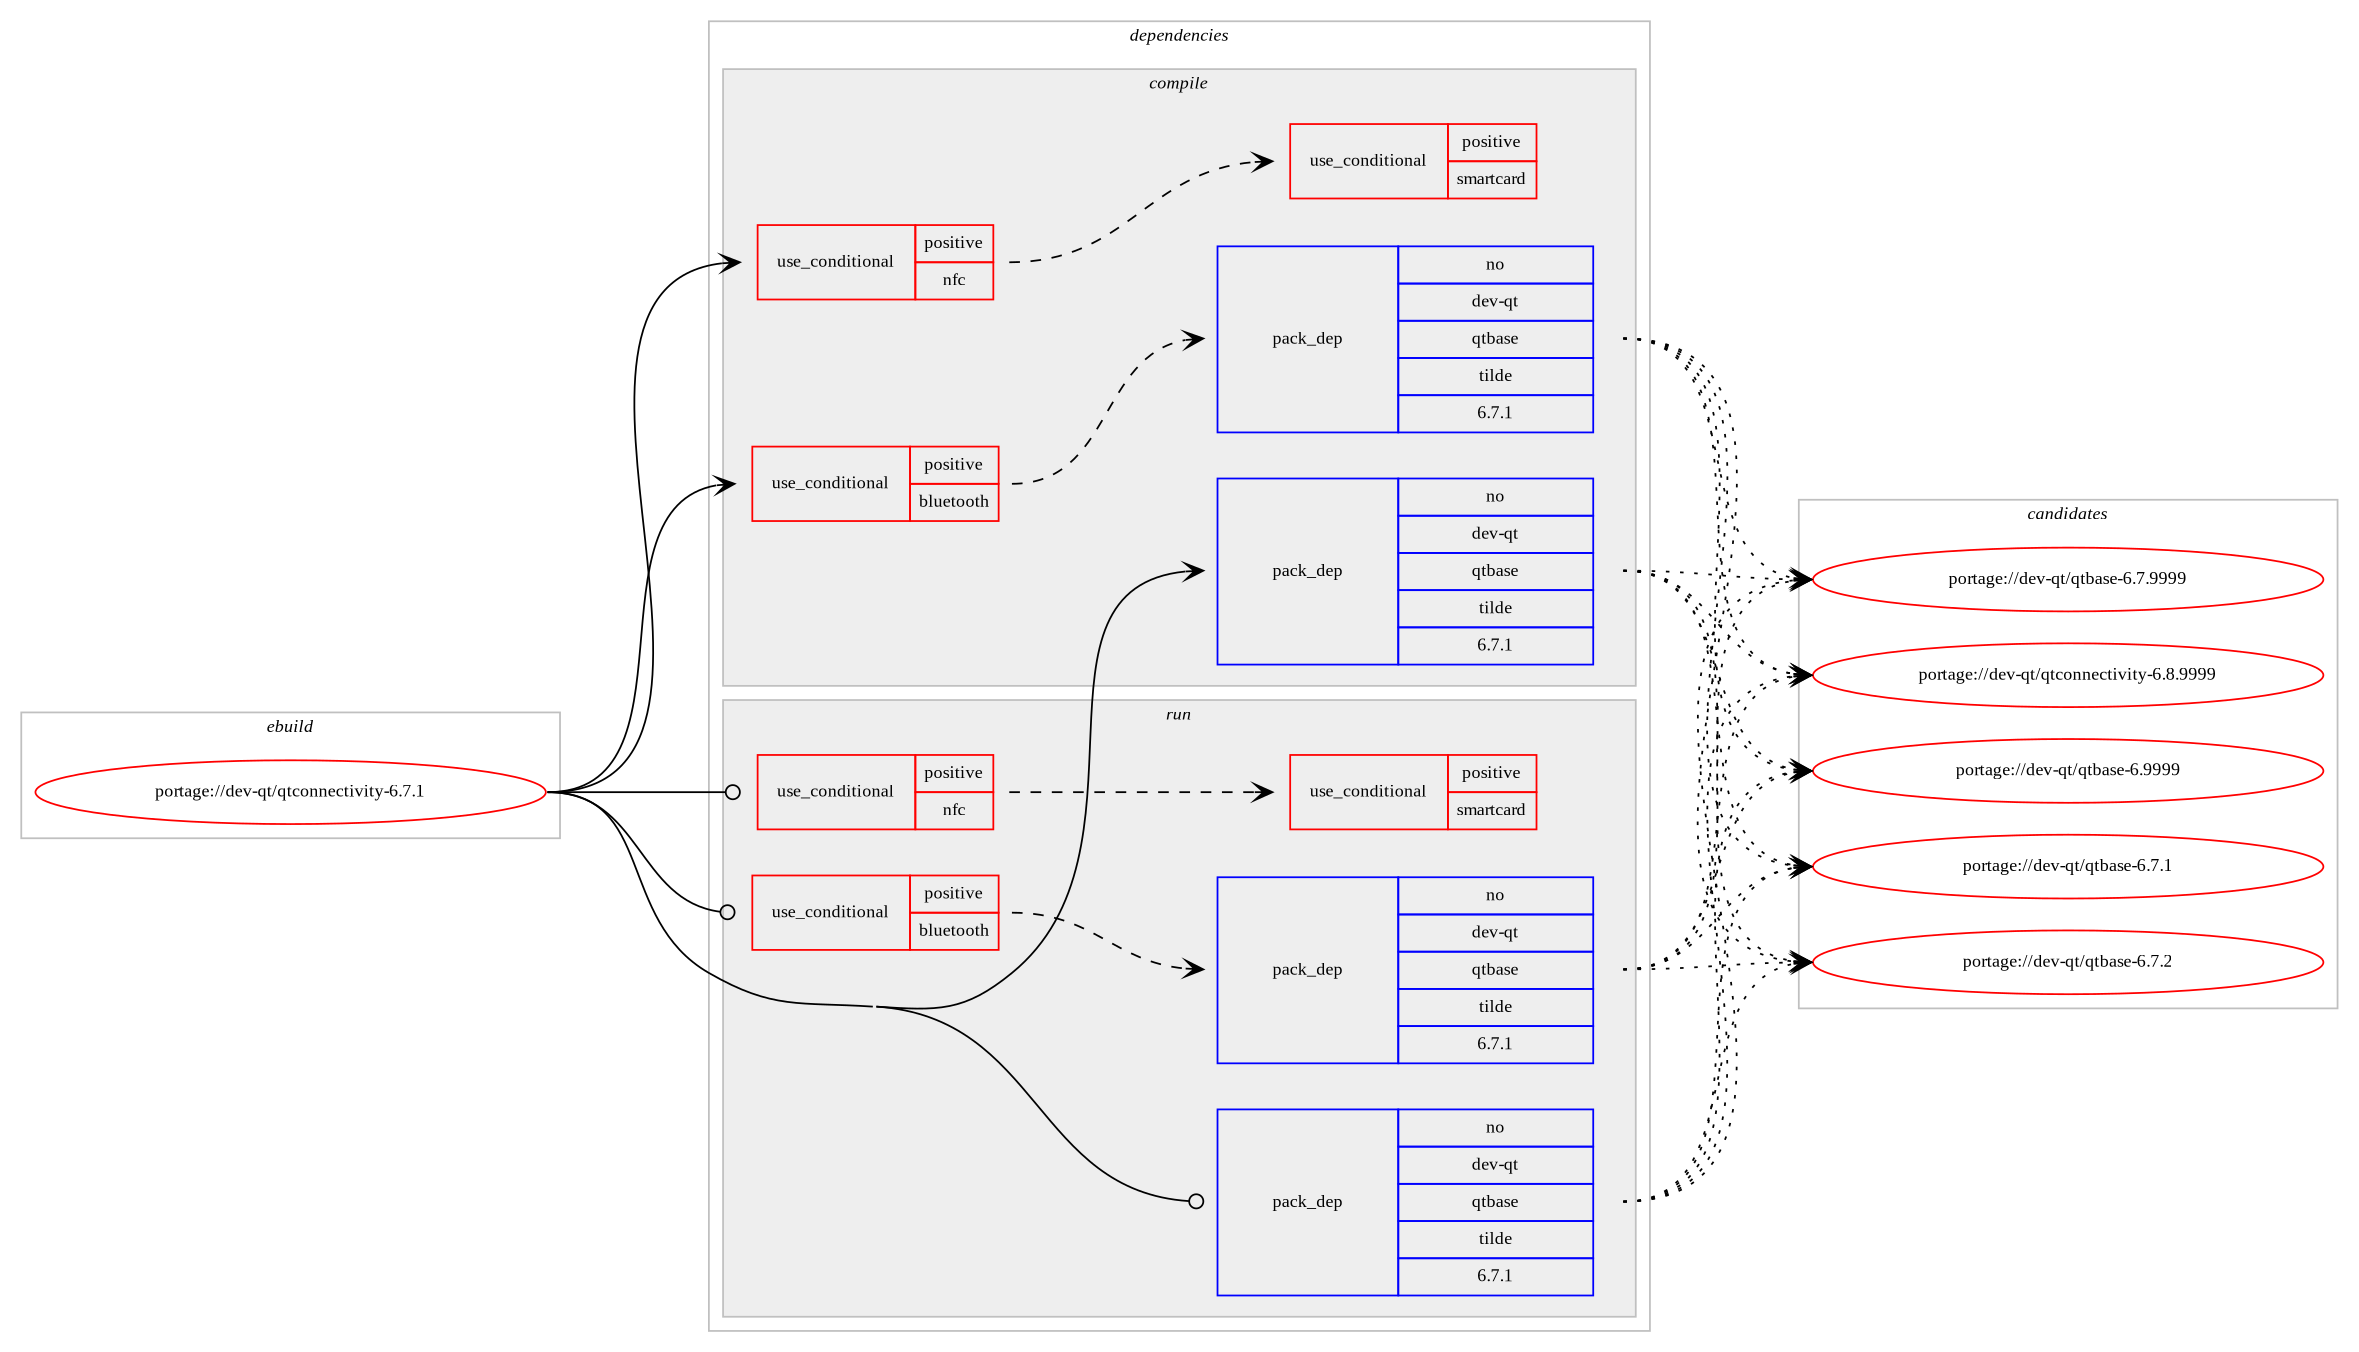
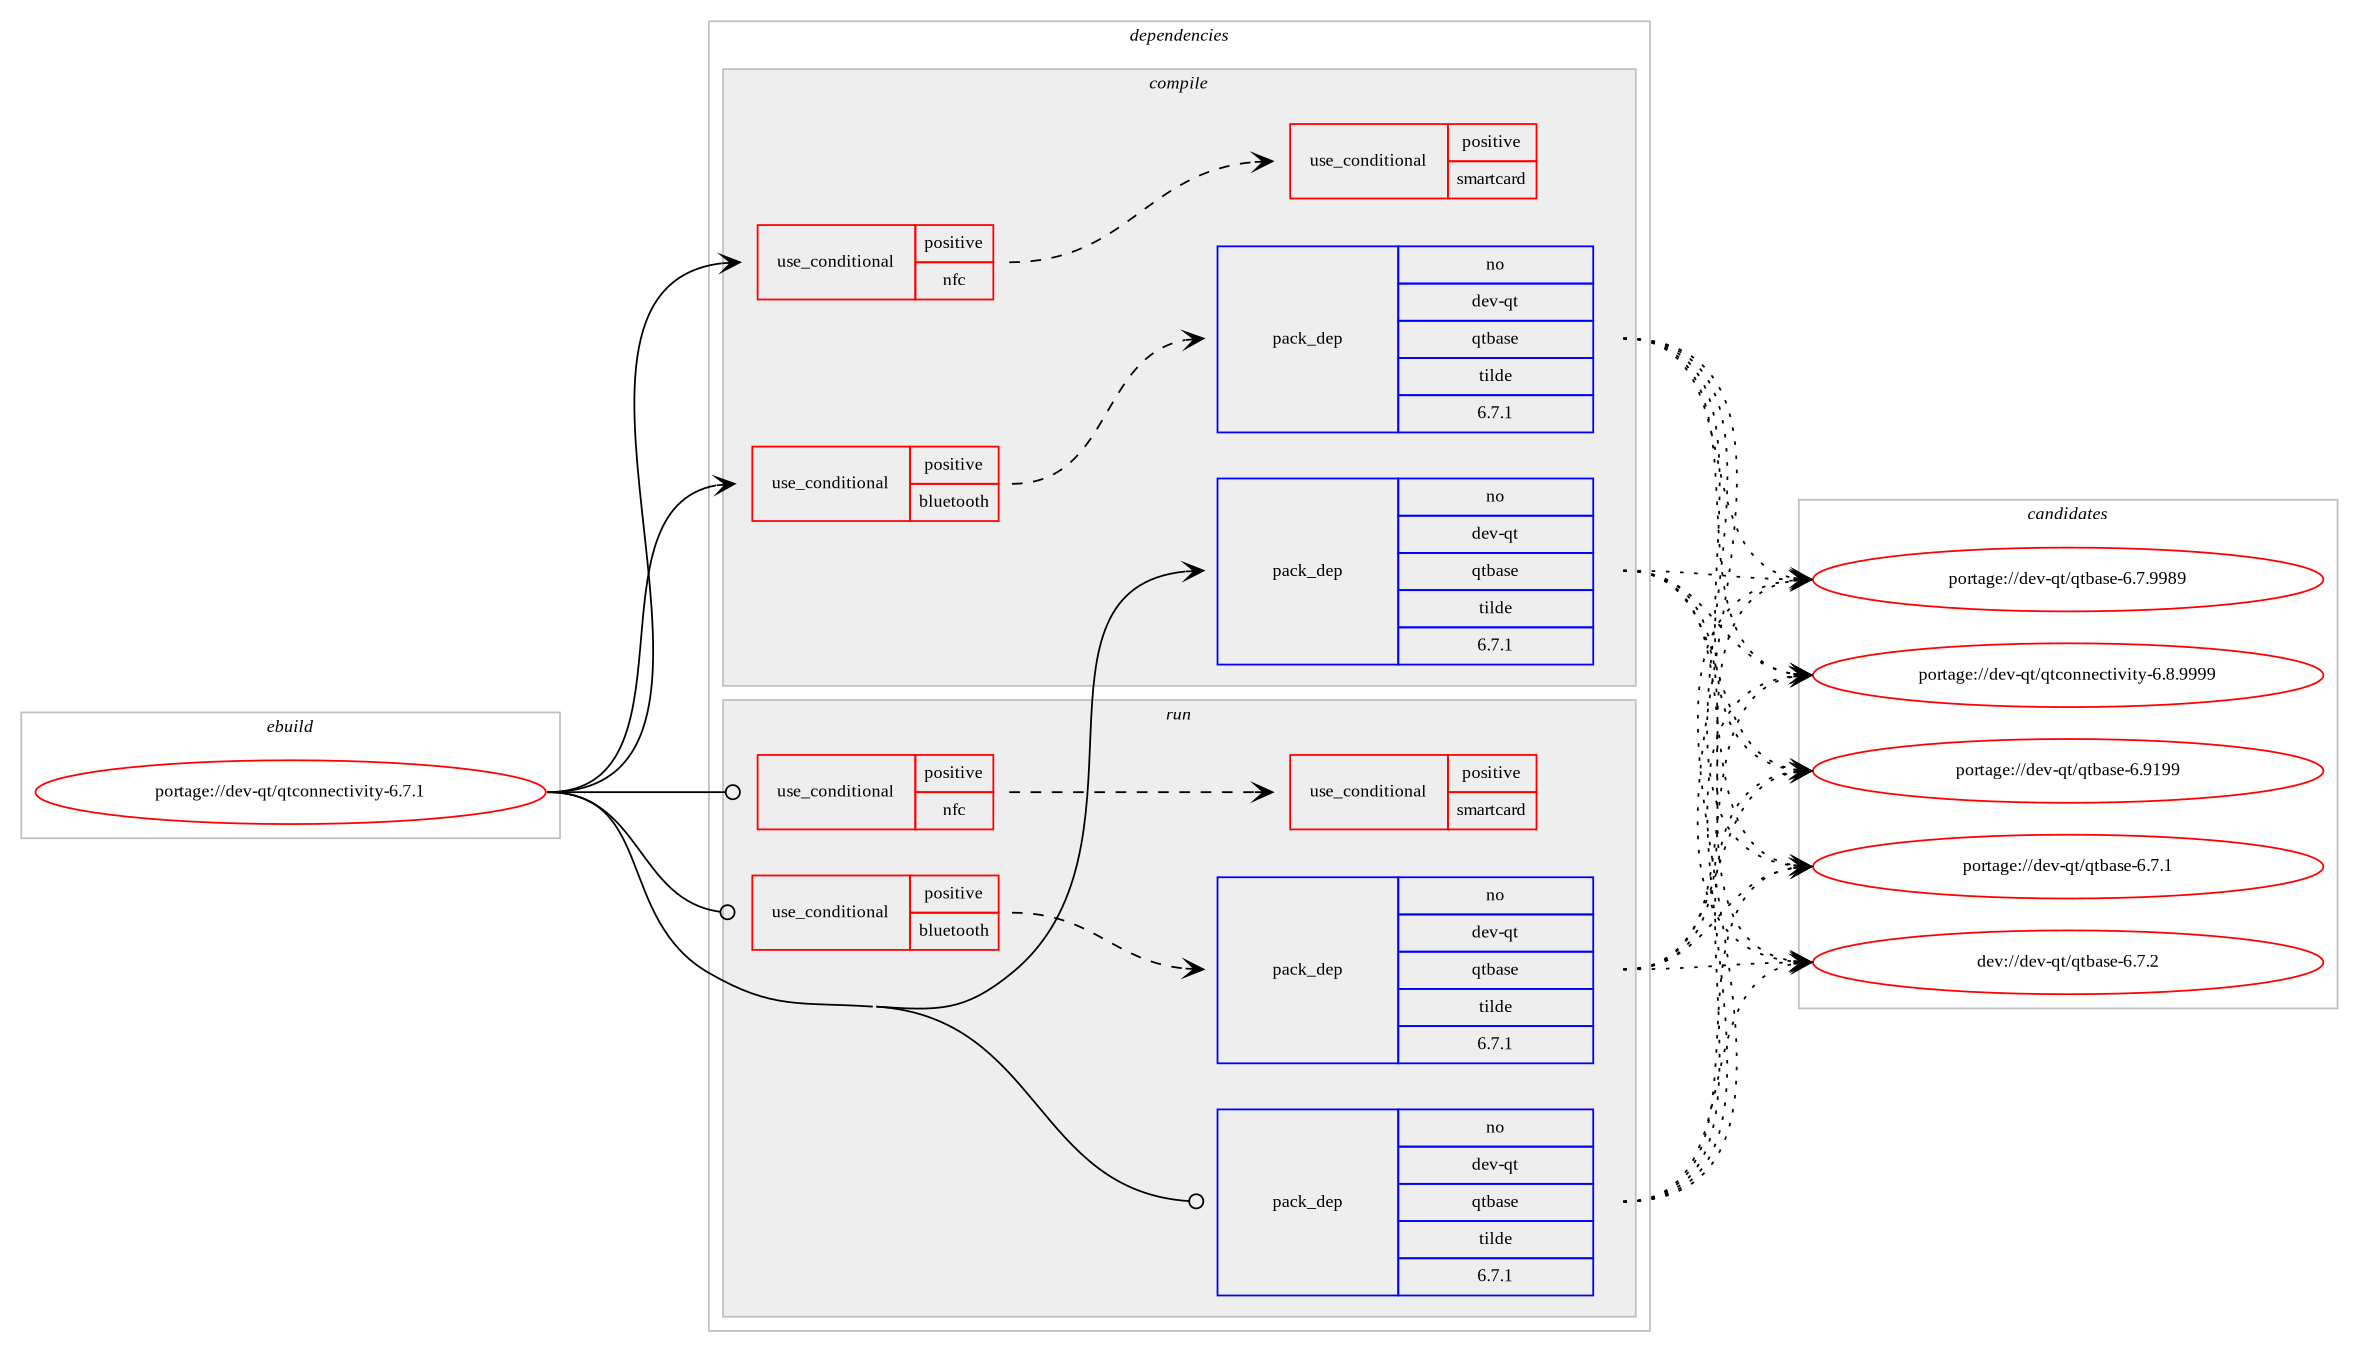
(2068, 580) -> (2068, 580)
(2068, 771) -> (2068, 771)
(2068, 962) -> (2068, 962)
